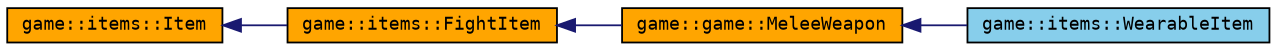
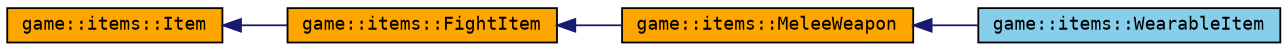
(762, 25) -> (768, 25)
